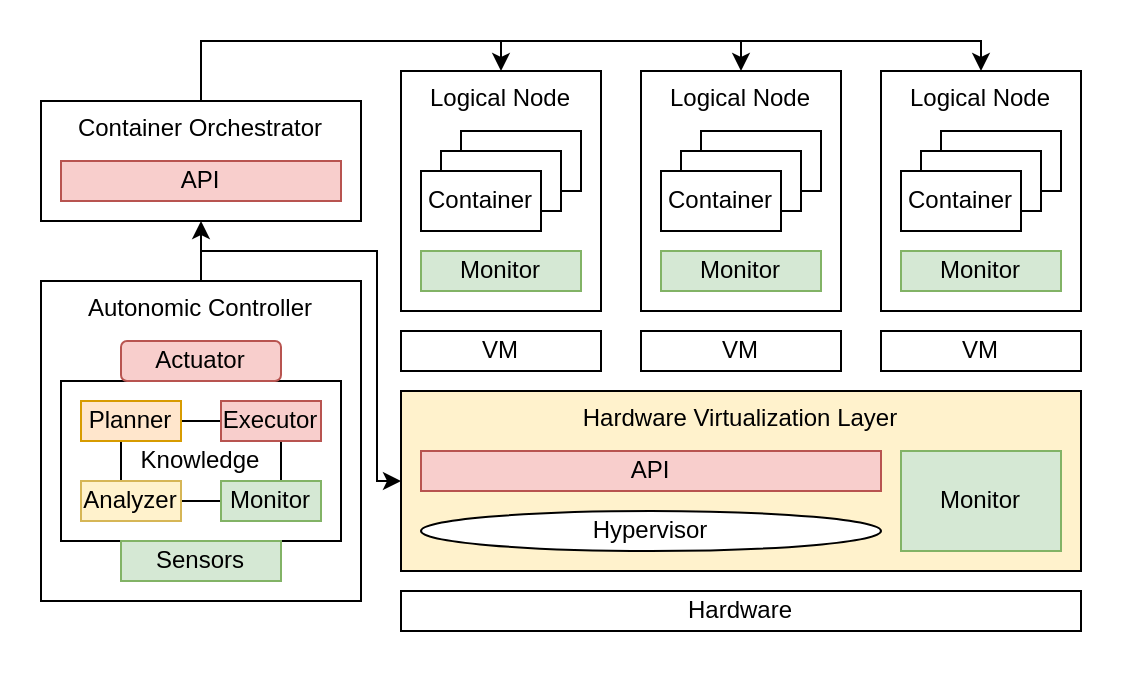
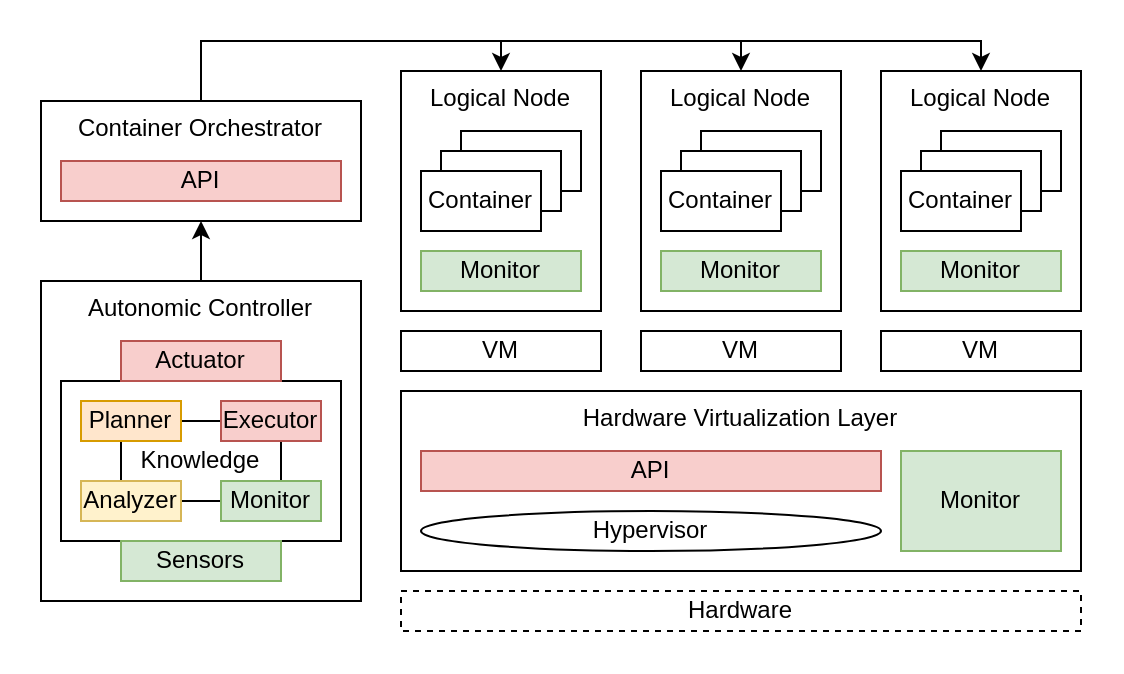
(377, 285) -> none
(201, 361) -> (201, 361)
(741, 419) -> (741, 419)
(741, 611) -> (741, 611)
